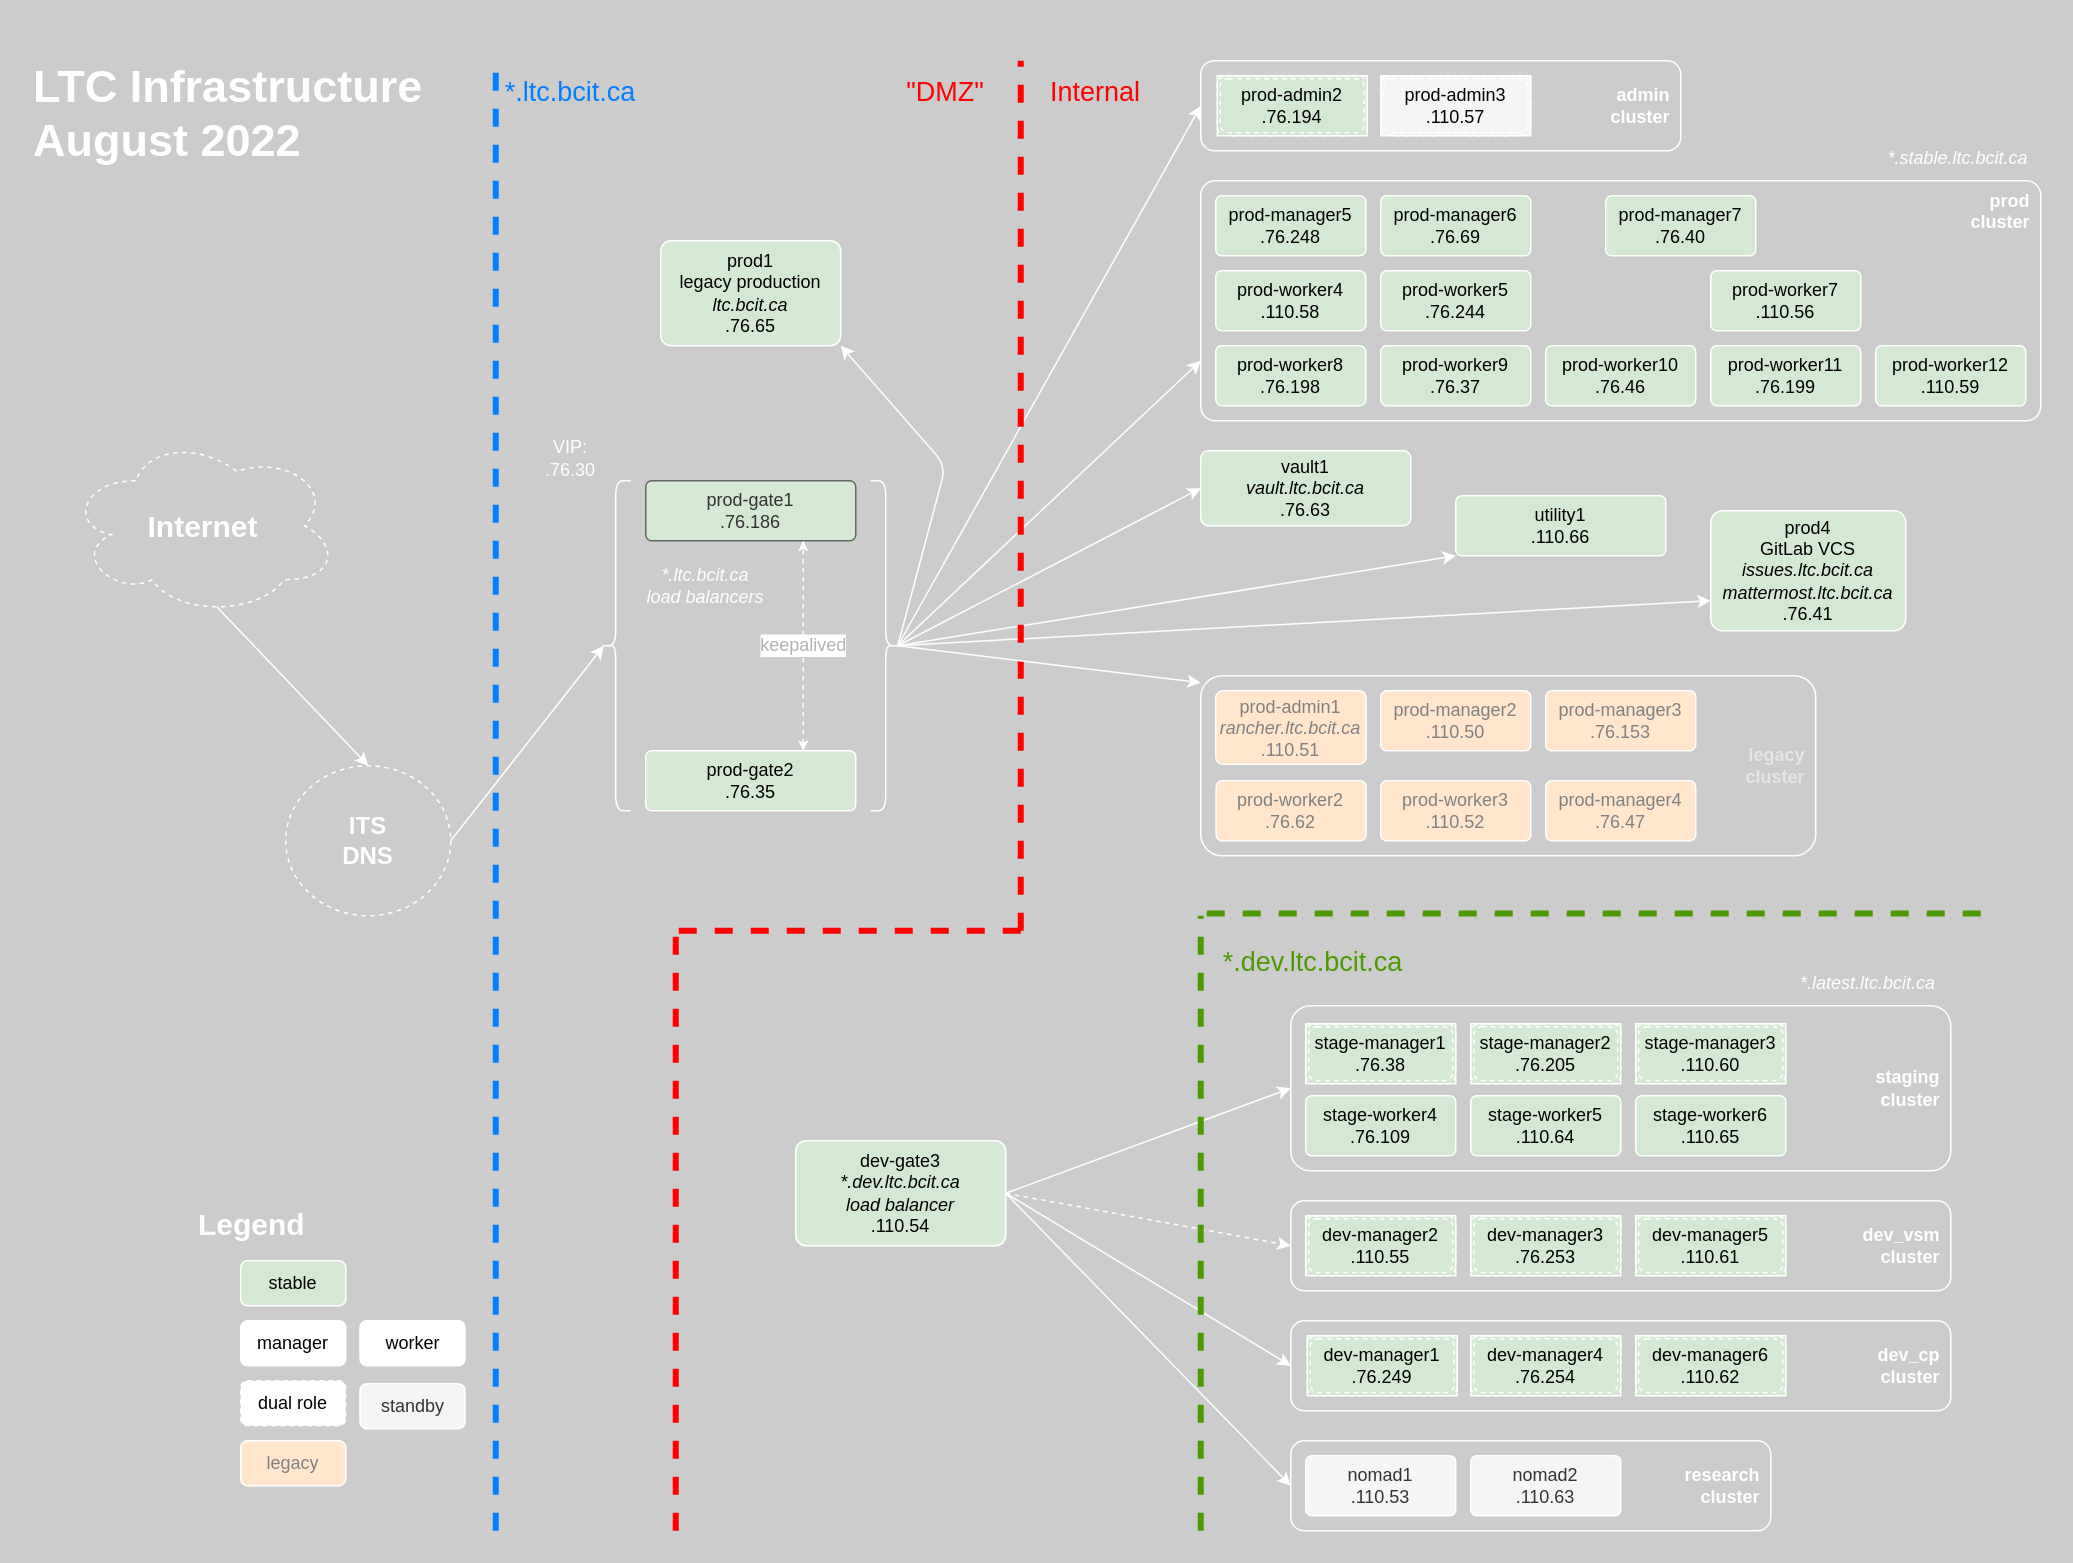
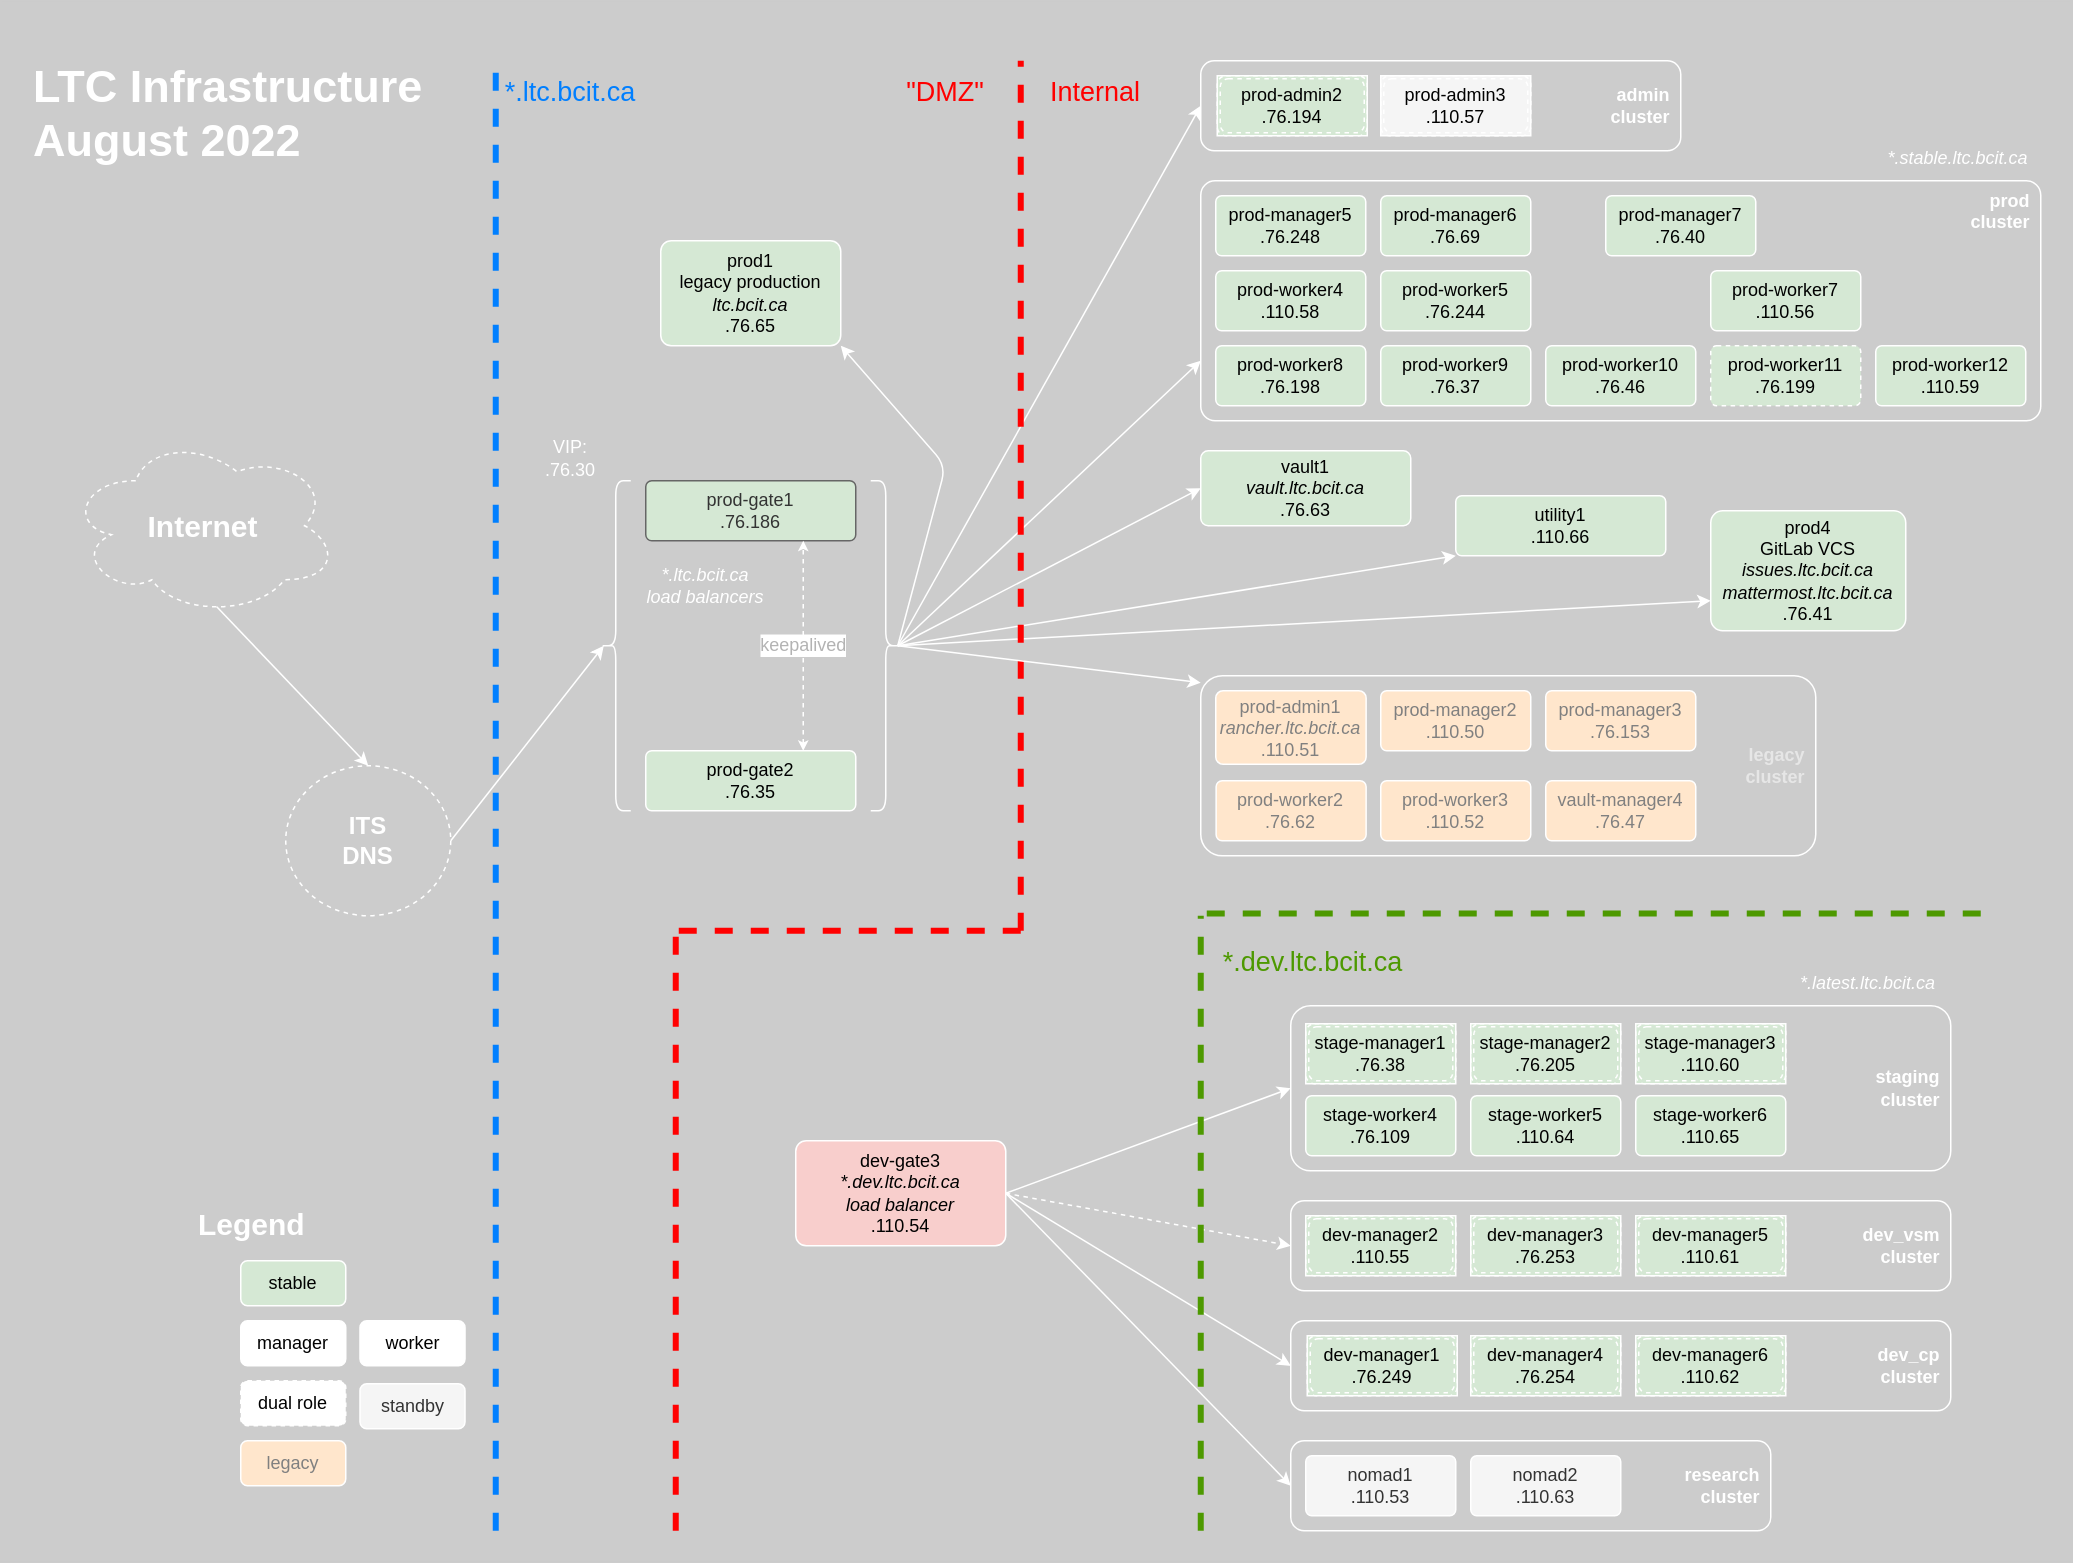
(1786, 376) -> (1786, 376)
(1621, 811) -> (1621, 811)
(901, 1193) -> (901, 1193)
